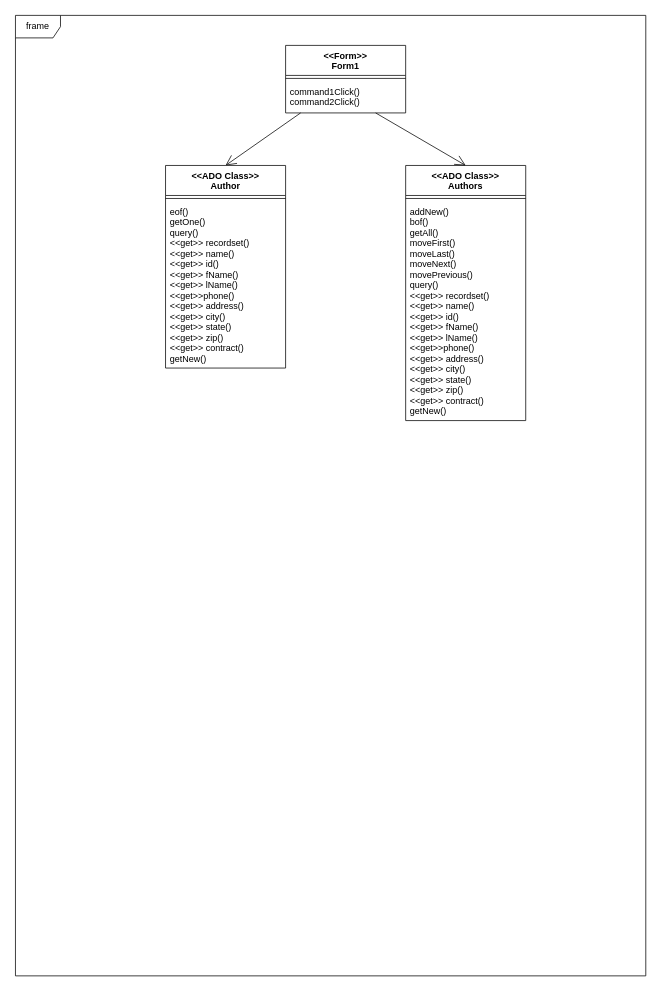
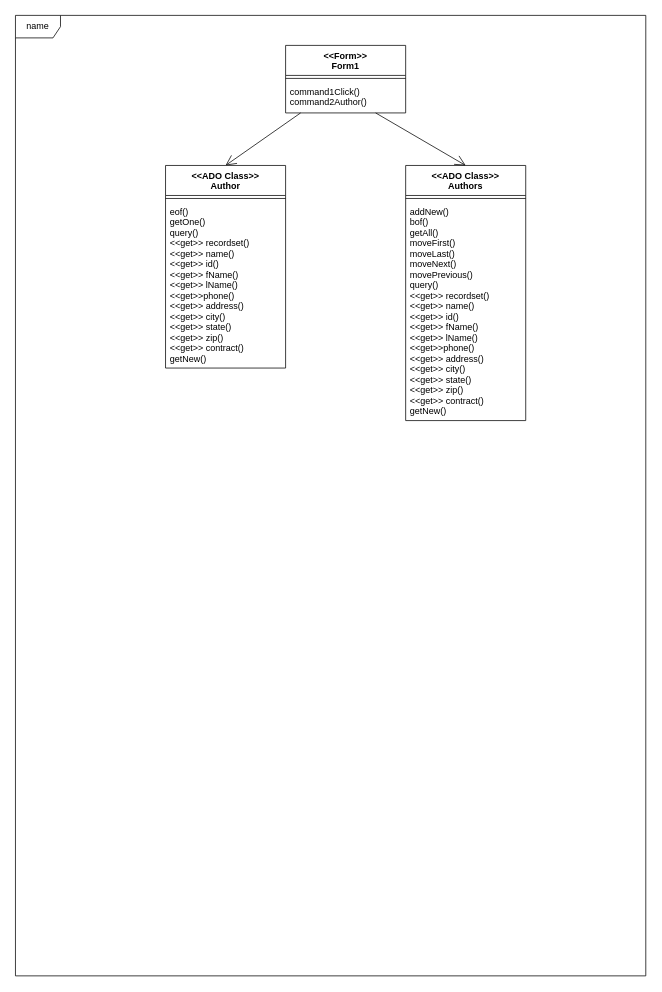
(38, 27) -> (38, 27)
(325, 92) -> (325, 92)
